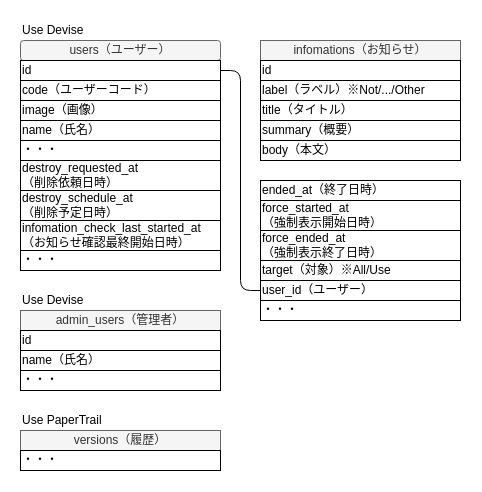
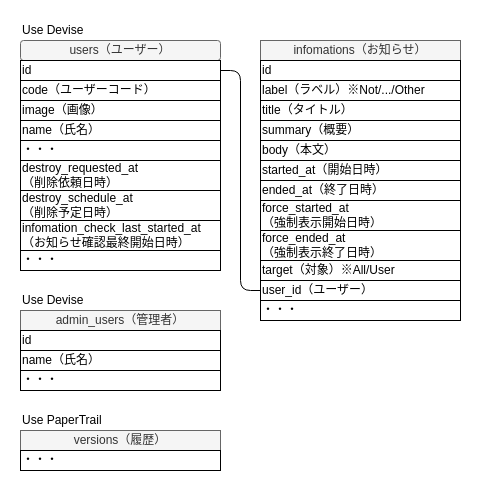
none -> (361, 171)
(330, 271) -> (334, 271)
